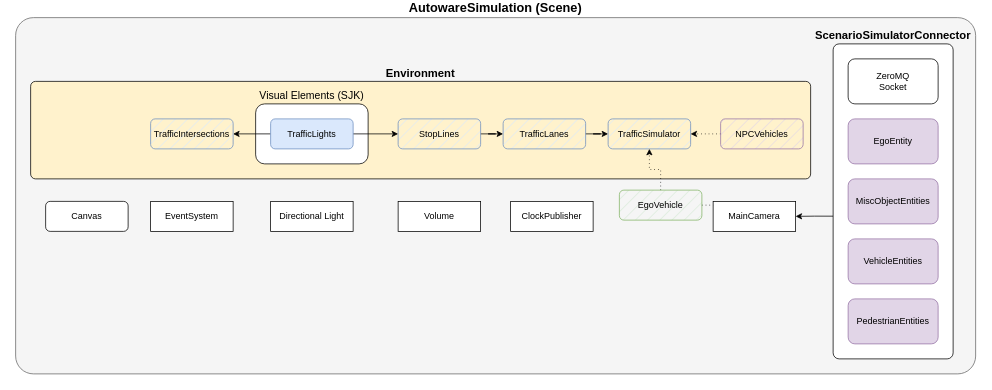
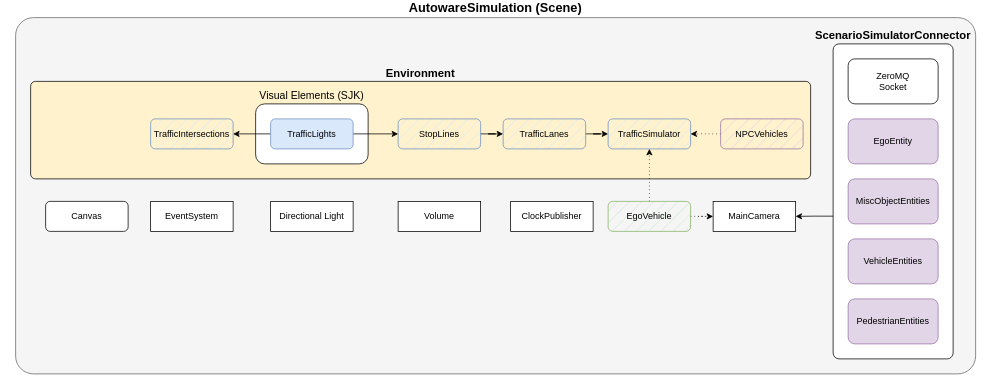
(660, 205) -> (649, 216)
